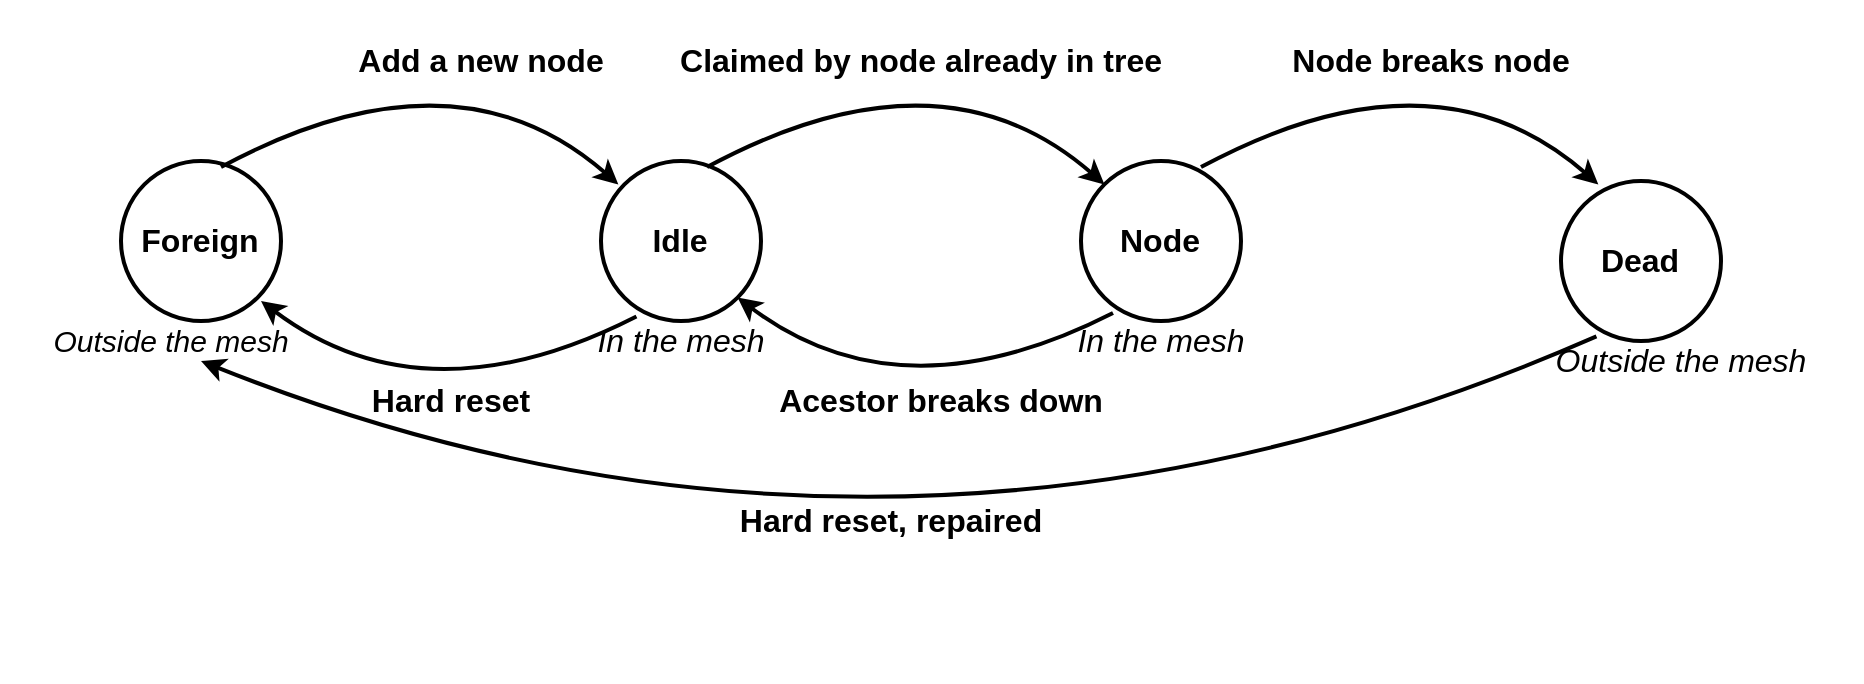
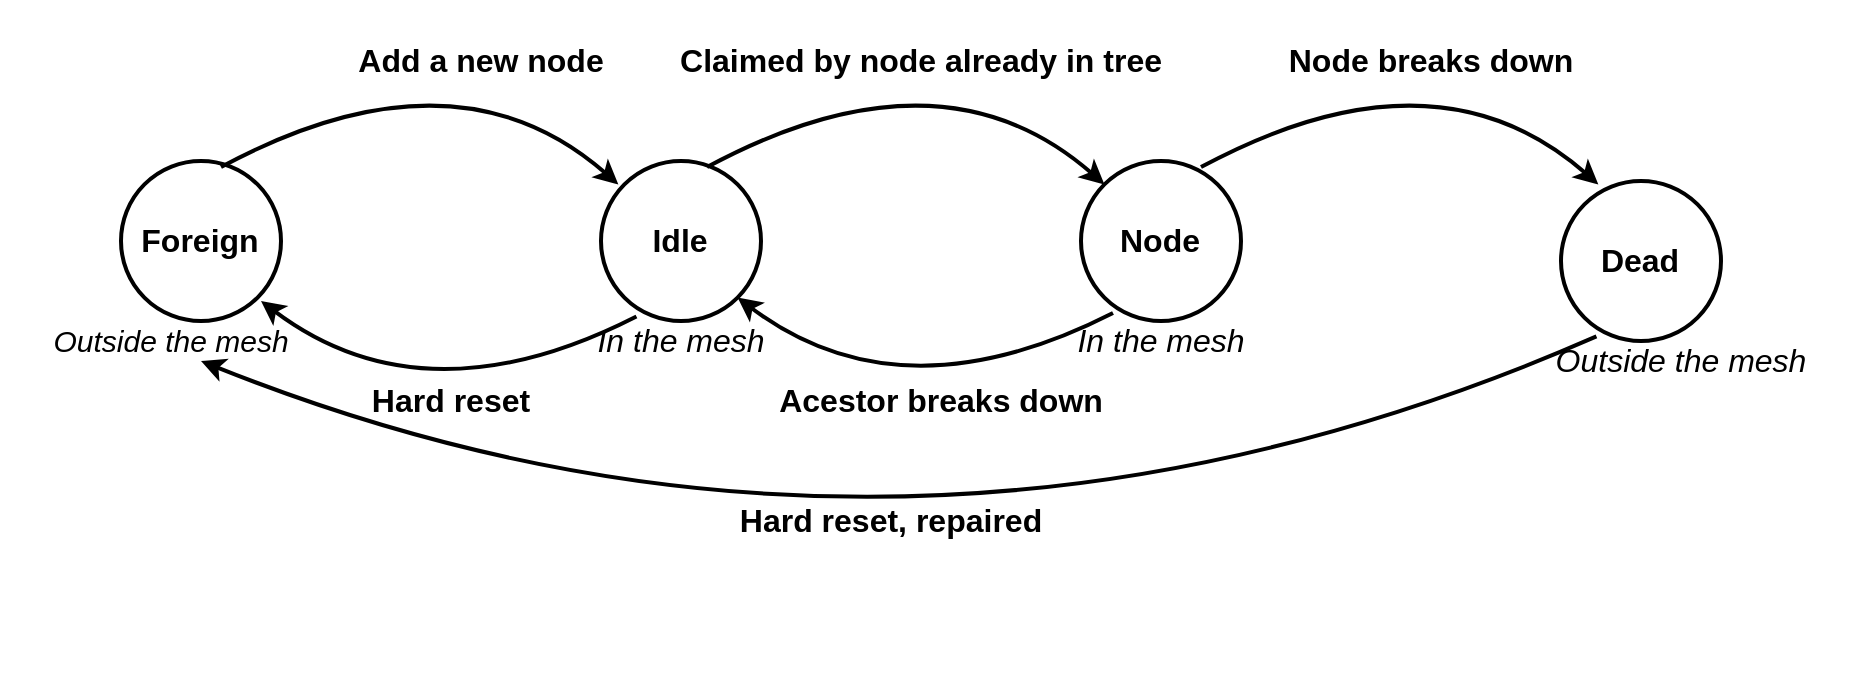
(1432, 61) -> (1432, 61)
